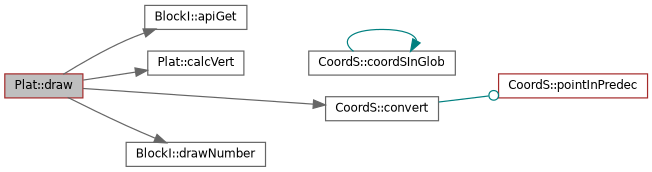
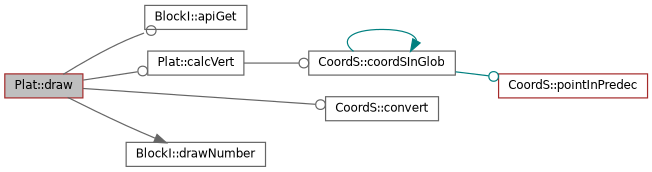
(103, 52) -> (103, 52)
none -> (271, 63)
(110, 76) -> (110, 76)
(199, 96) -> (199, 96)
(464, 99) -> (472, 74)
